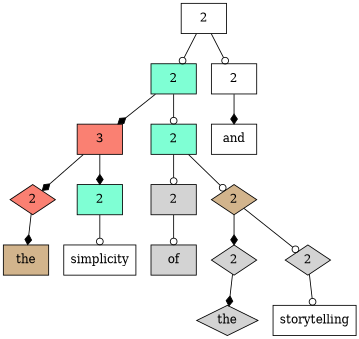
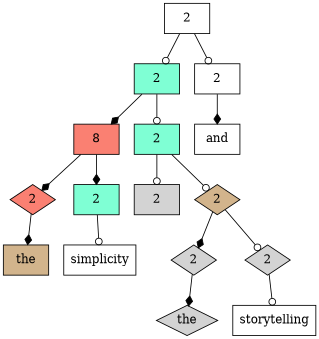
(100, 139) -> (96, 139)
(174, 260) -> none
